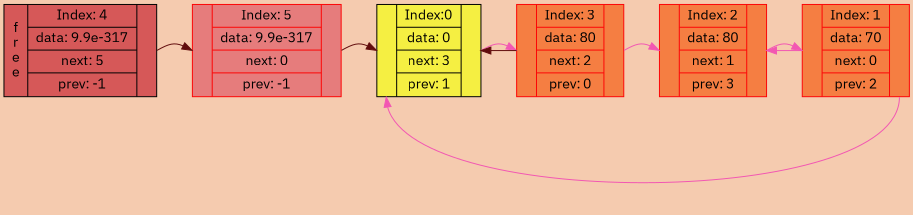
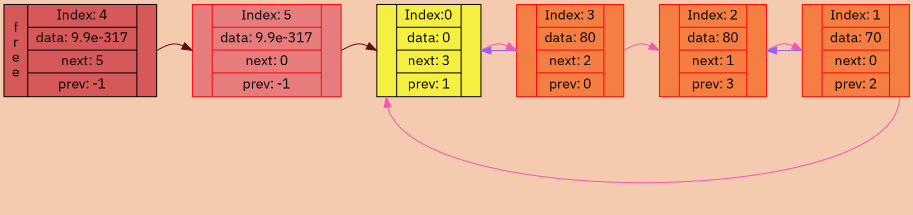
(503, 51) -> (503, 51)
(788, 51) -> (788, 51)
